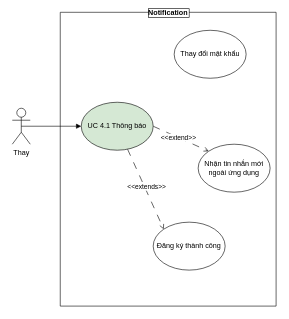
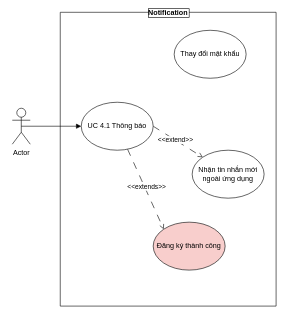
(117, 126) -> (117, 126)
(22, 153) -> (22, 153)
(234, 168) -> (228, 174)
(189, 246) -> (189, 246)
